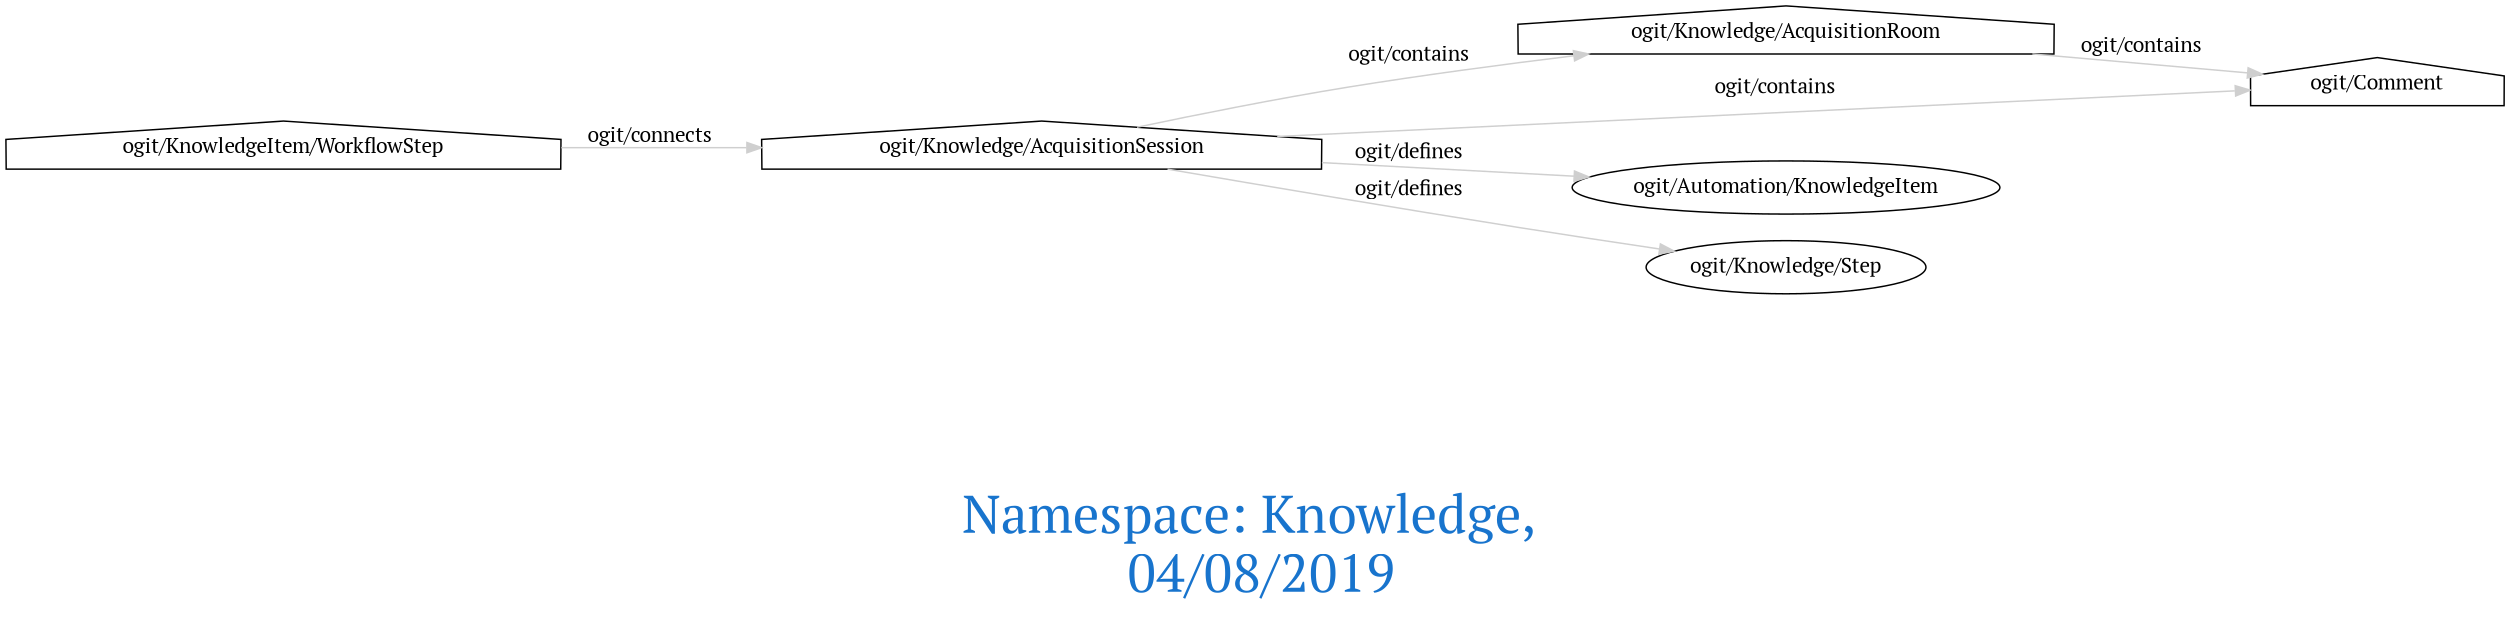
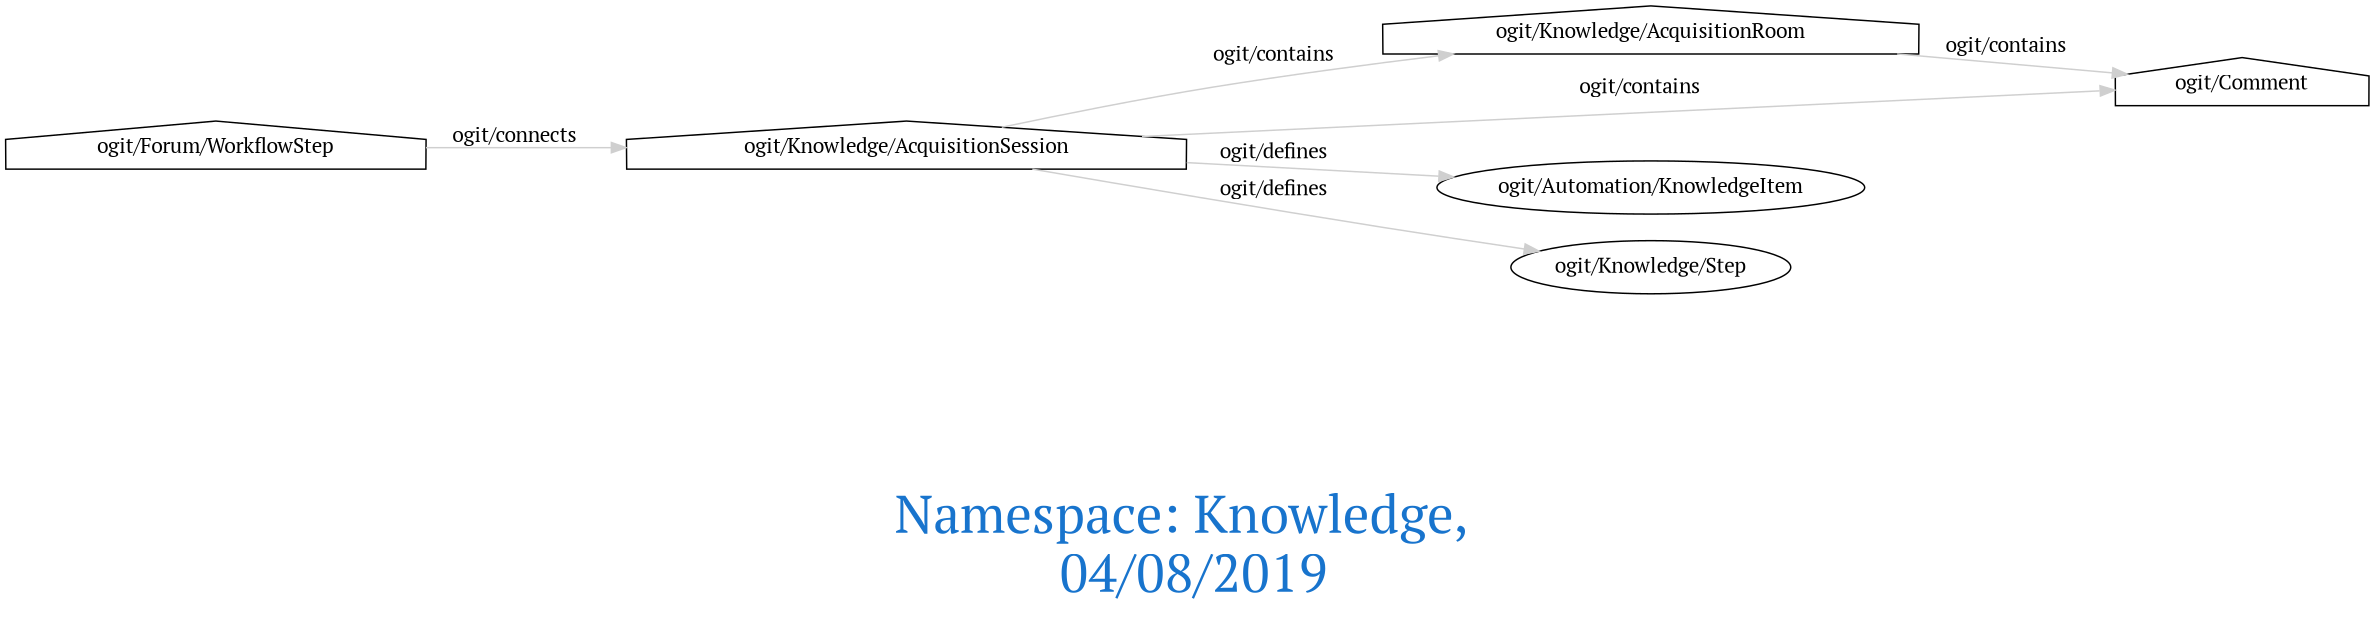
(283, 148) -> (216, 148)
